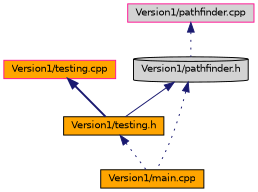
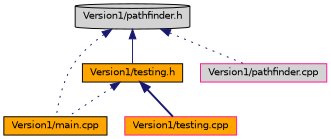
(191, 44) -> (207, 48)
(90, 101) -> (160, 103)
